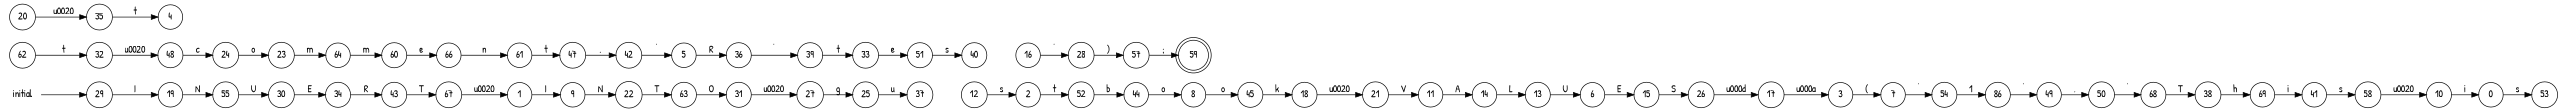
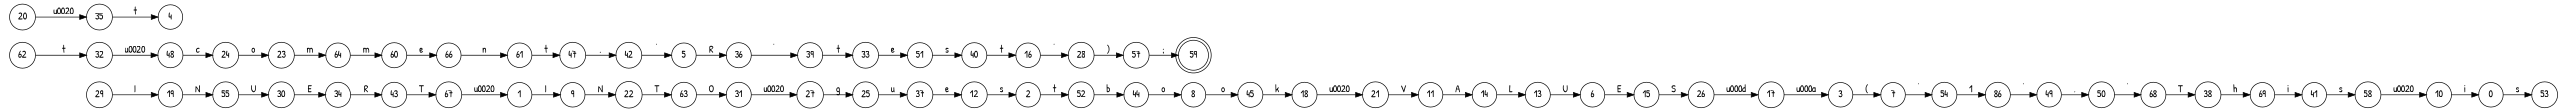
none -> (998, 55)
(23, 95) -> none
none -> (944, 95)
